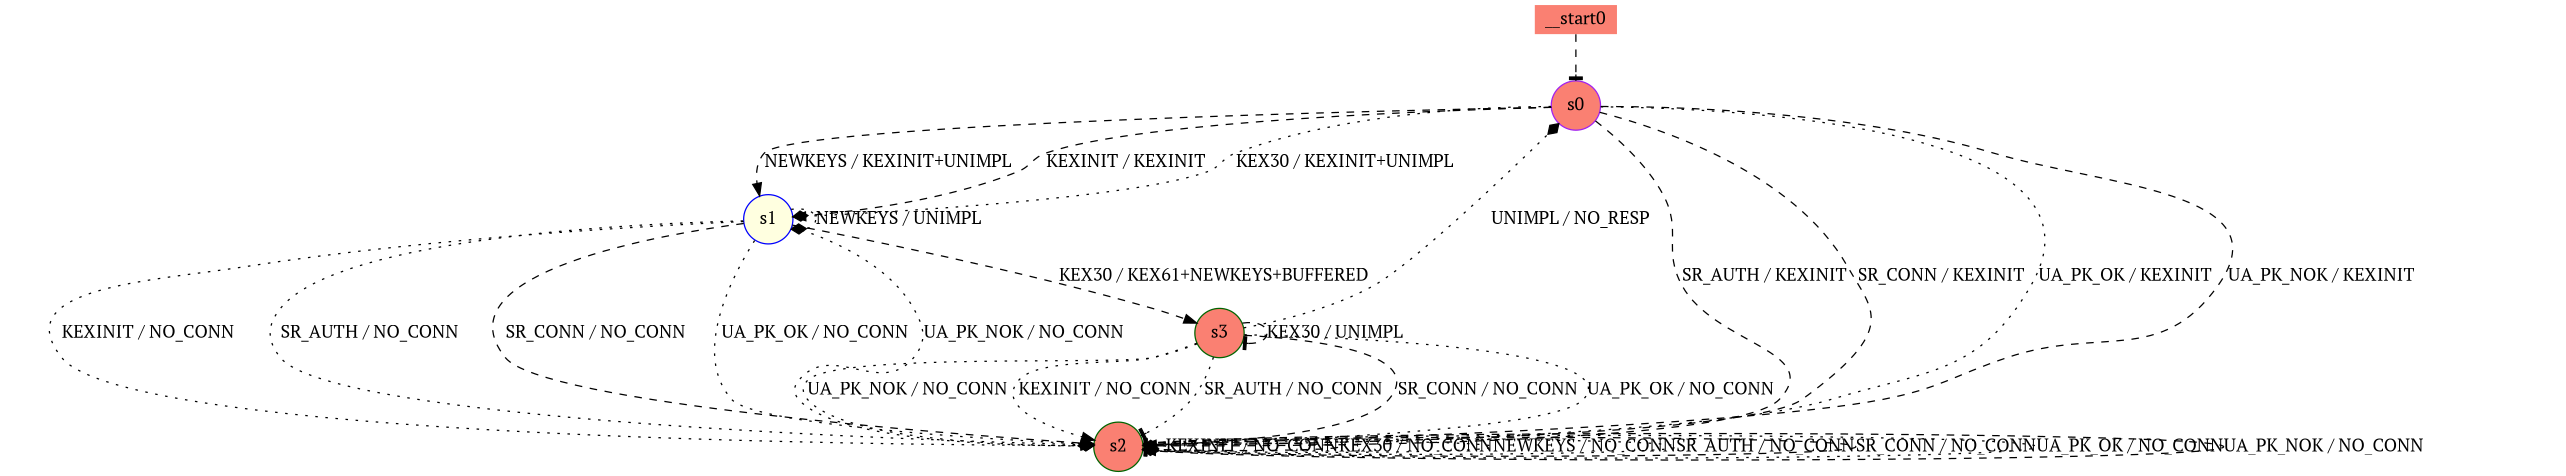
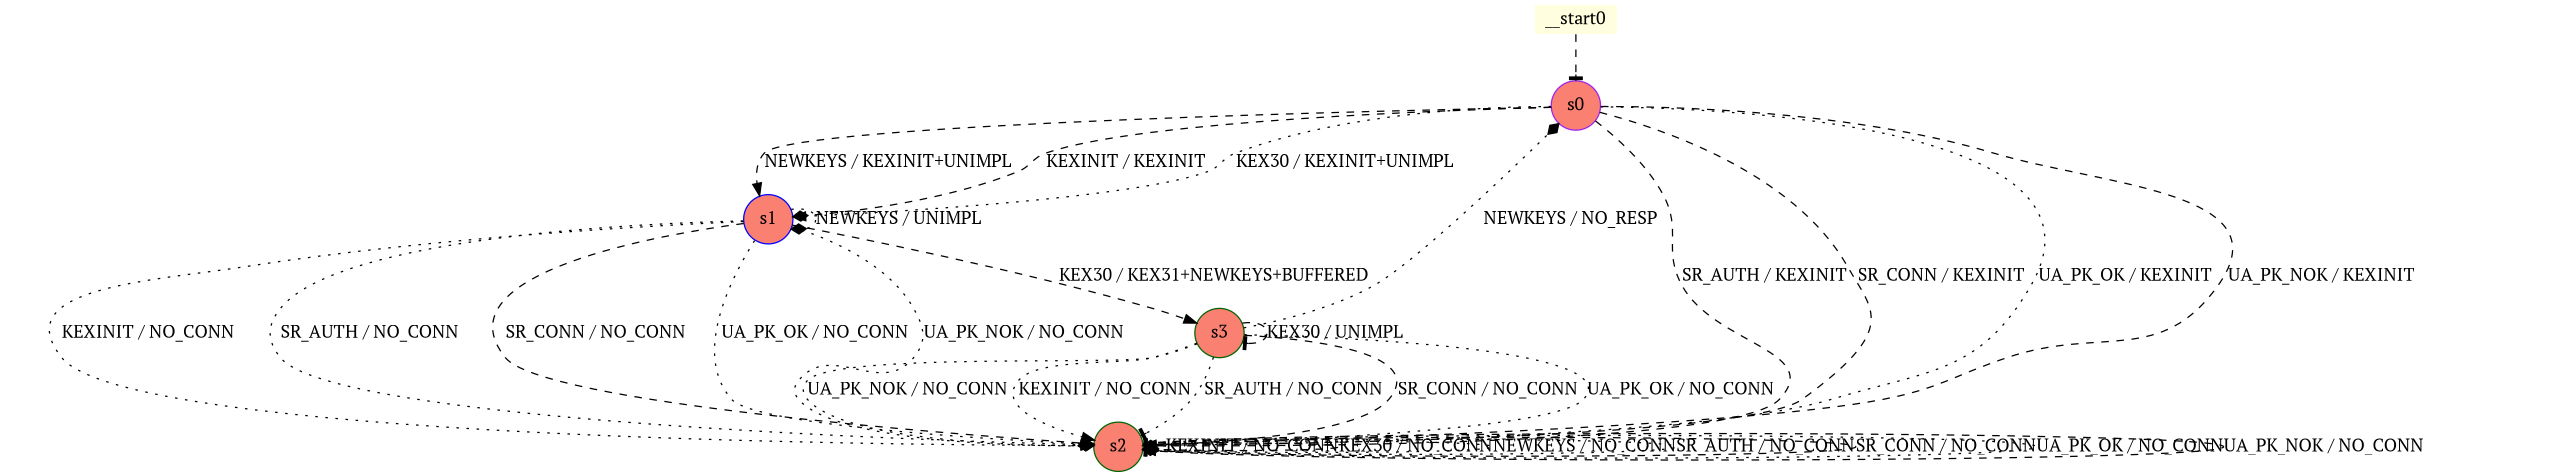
(1576, 20) -> (1576, 20)
(768, 219) -> (768, 219)
(1571, 219) -> (1571, 219)
(1214, 276) -> (1214, 276)
